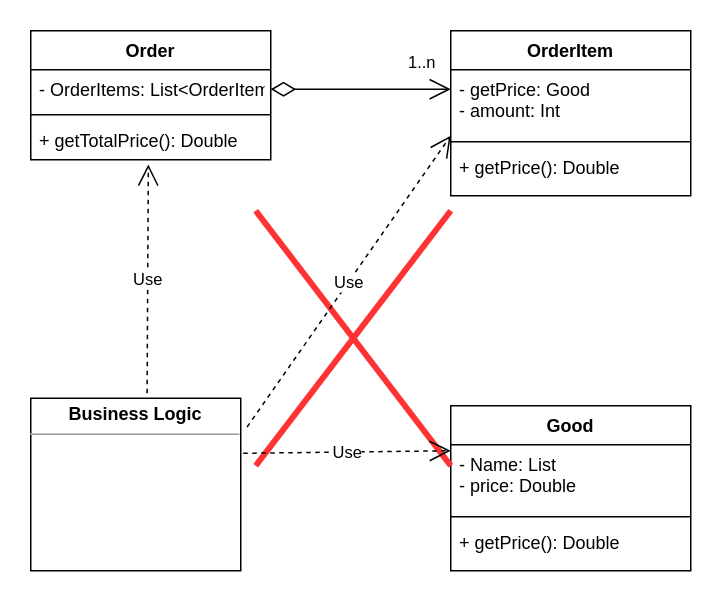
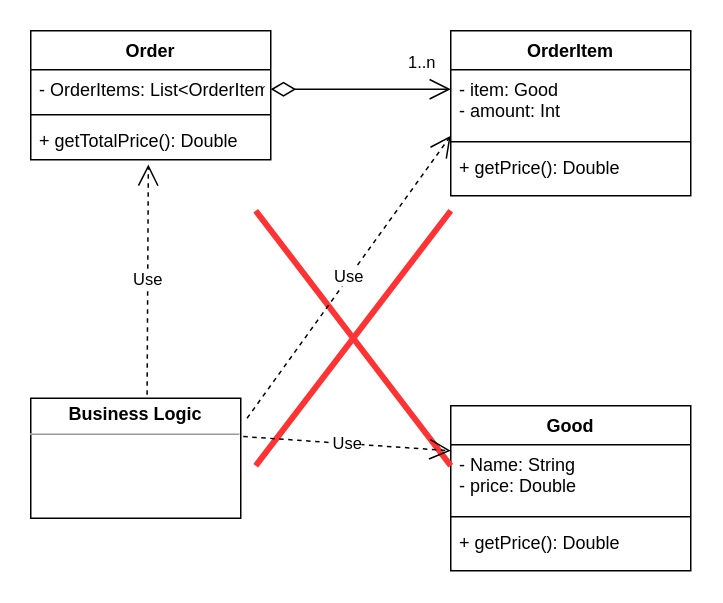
(530, 90) -> (510, 90)
(510, 465) -> (520, 465)
(136, 485) -> (136, 458)
